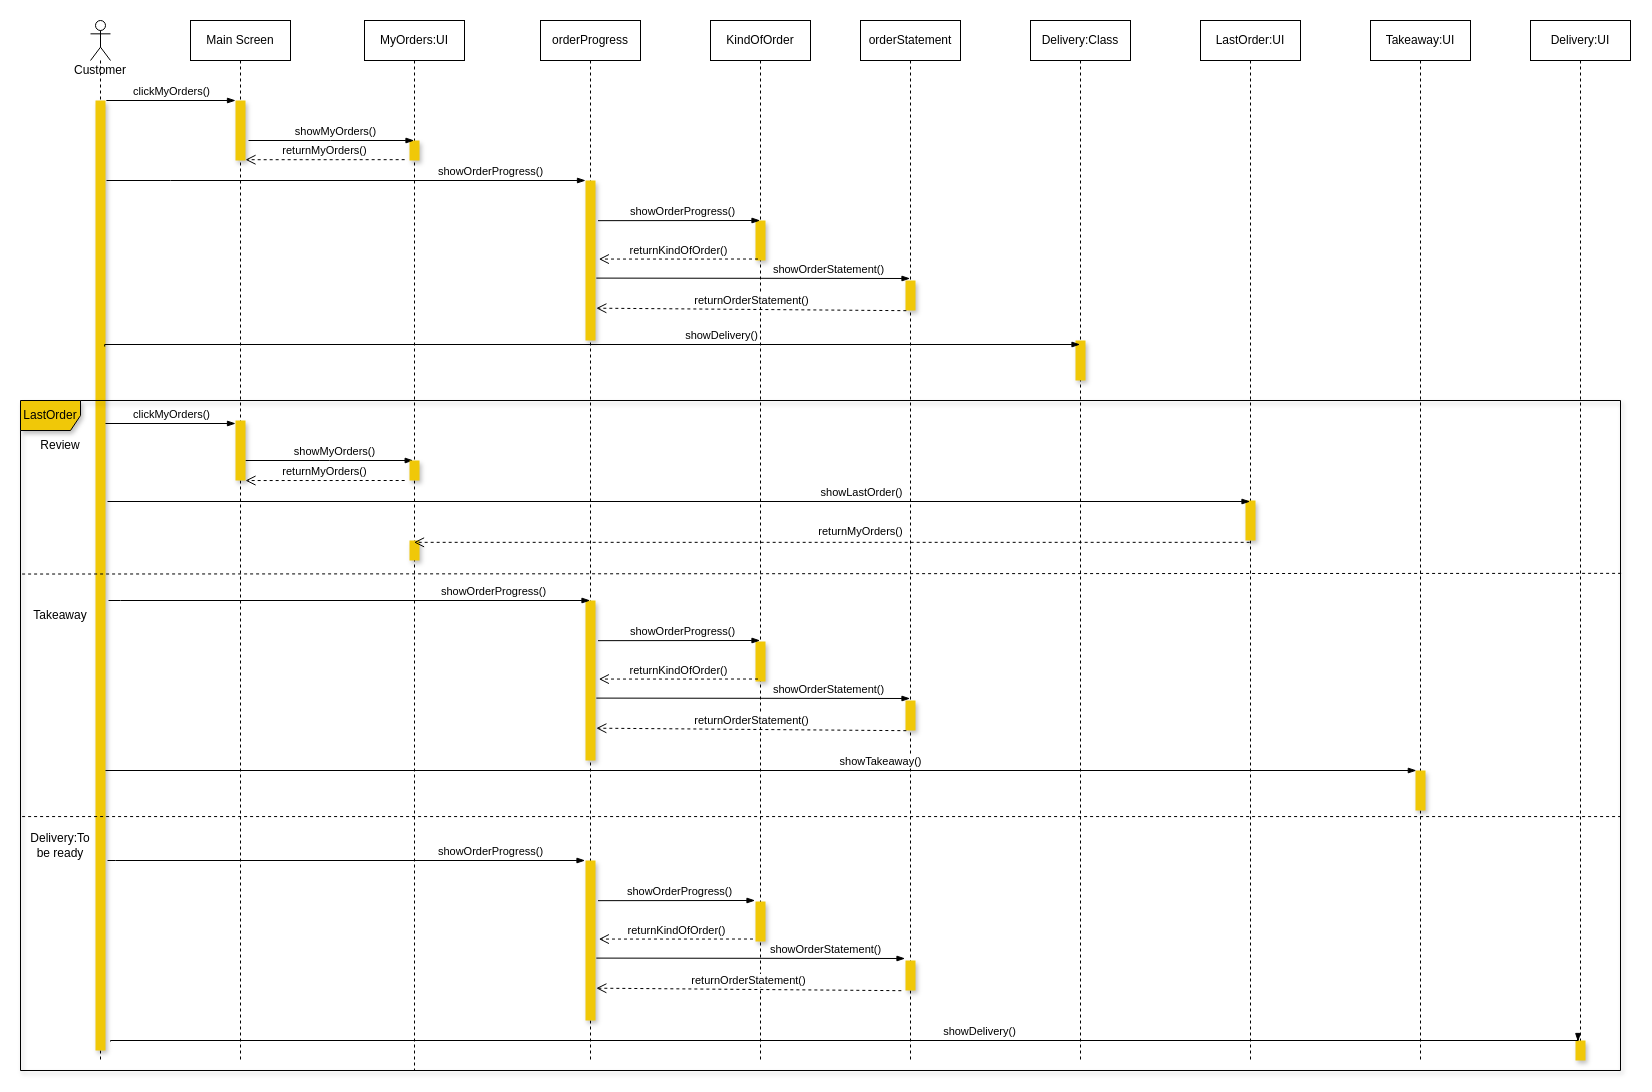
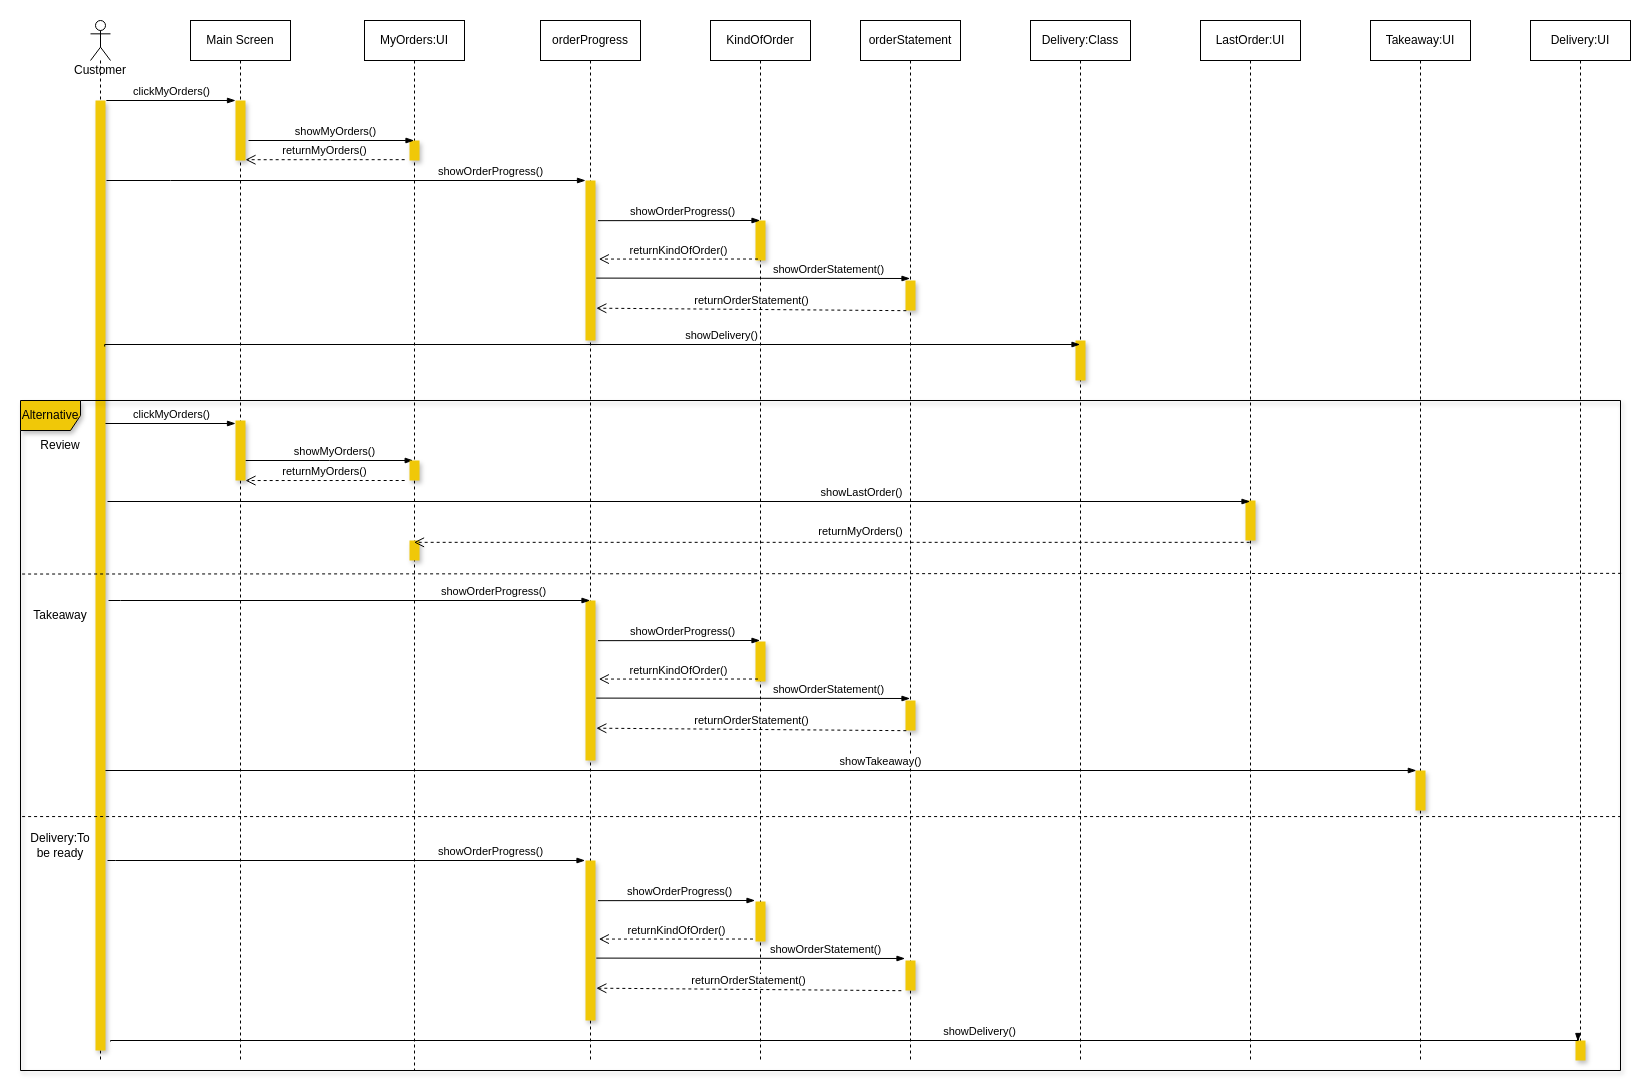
(51, 416) -> (51, 416)
